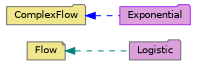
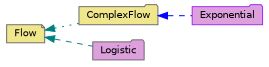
none -> (67, 26)
